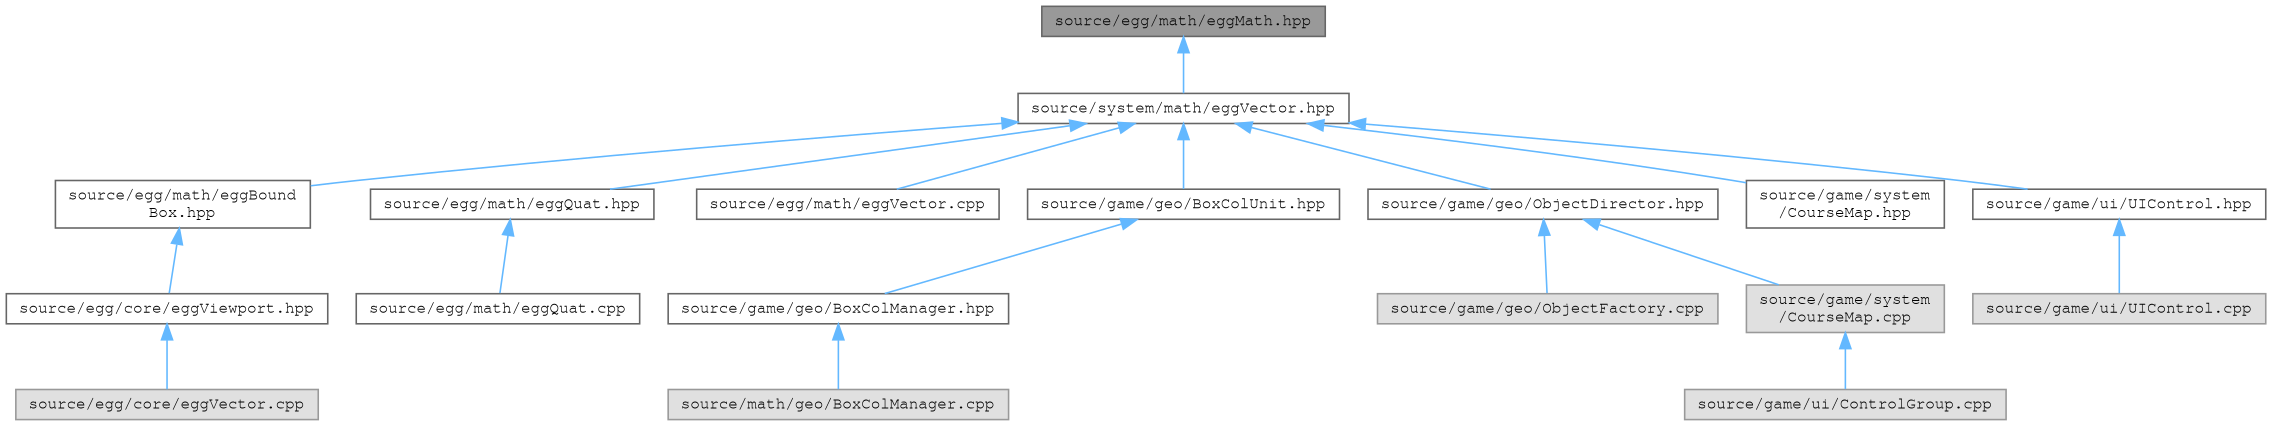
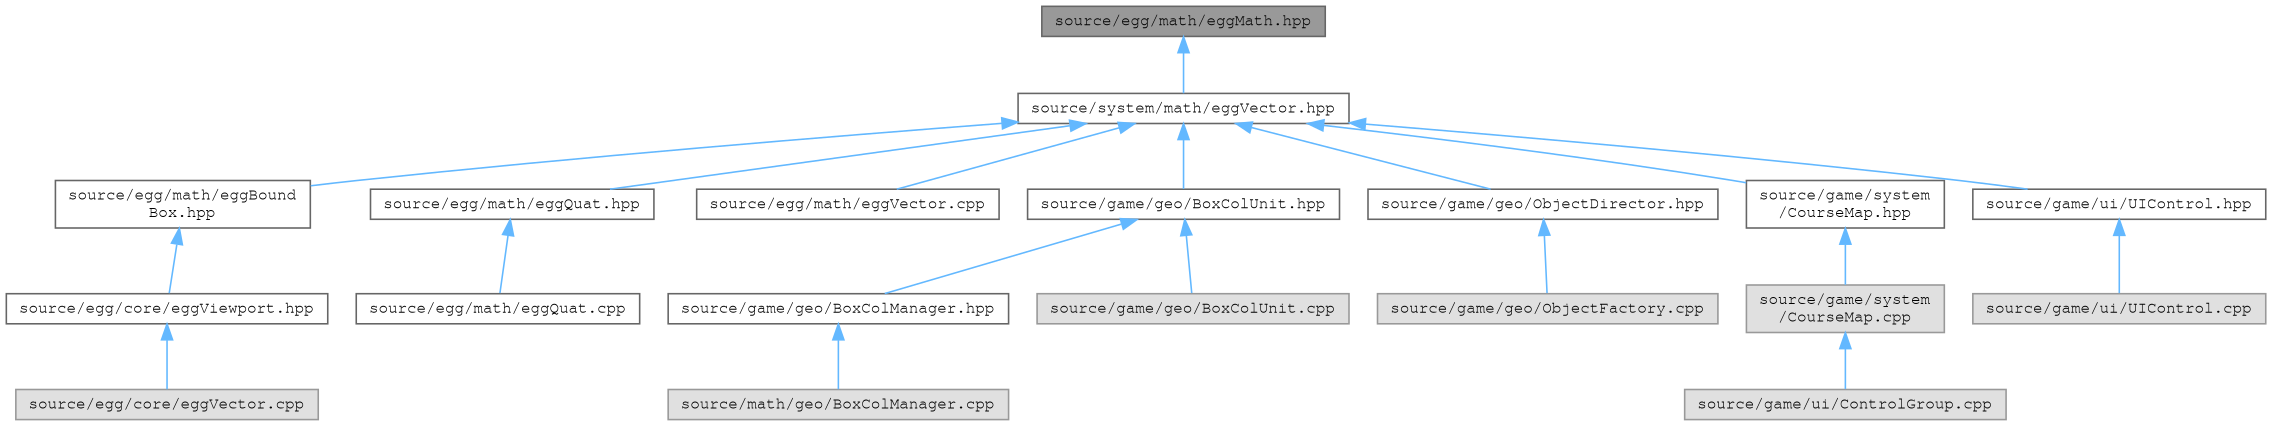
(1689, 255) -> (1845, 265)
none -> (1193, 309)
